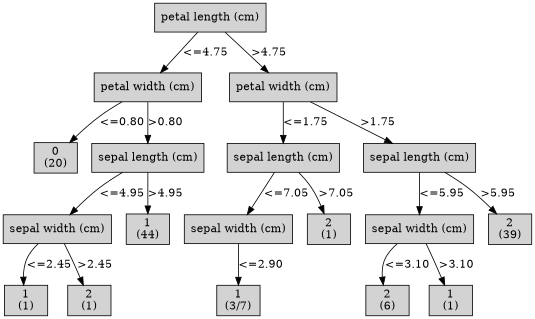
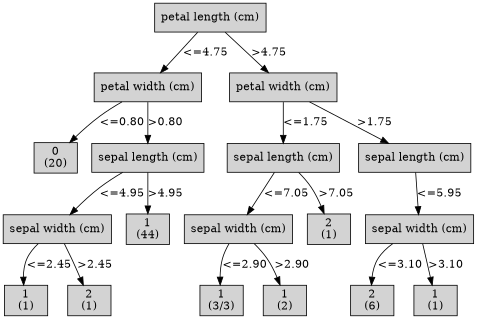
(510, 229) -> none
(238, 301) -> (222, 301)
none -> (285, 301)
